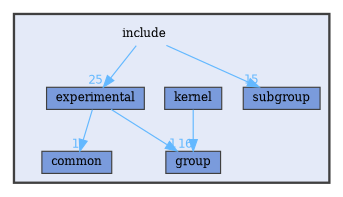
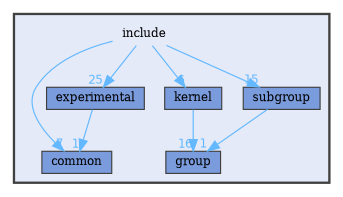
none -> (165, 62)
none -> (45, 76)
(139, 127) -> (242, 127)
